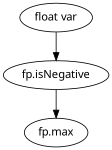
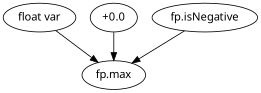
none -> (114, 18)
(56, 42) -> (74, 44)
